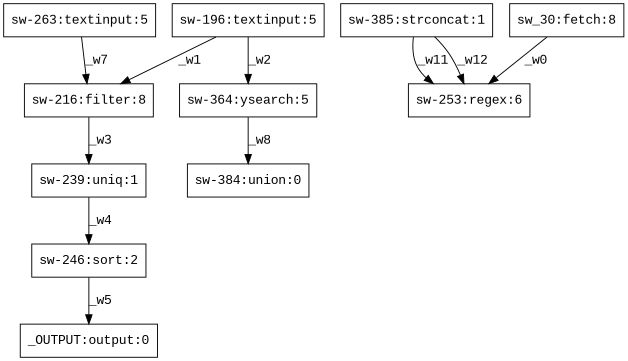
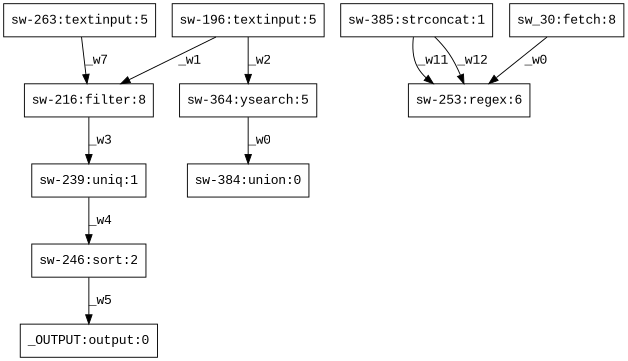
(260, 140) -> (260, 140)
